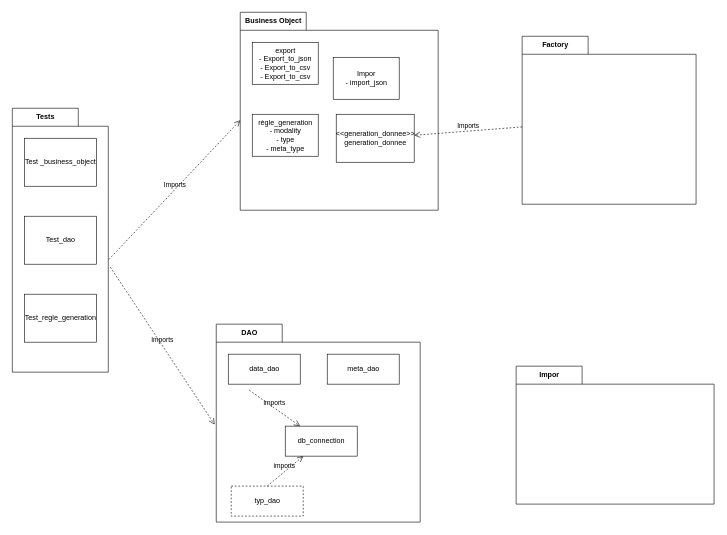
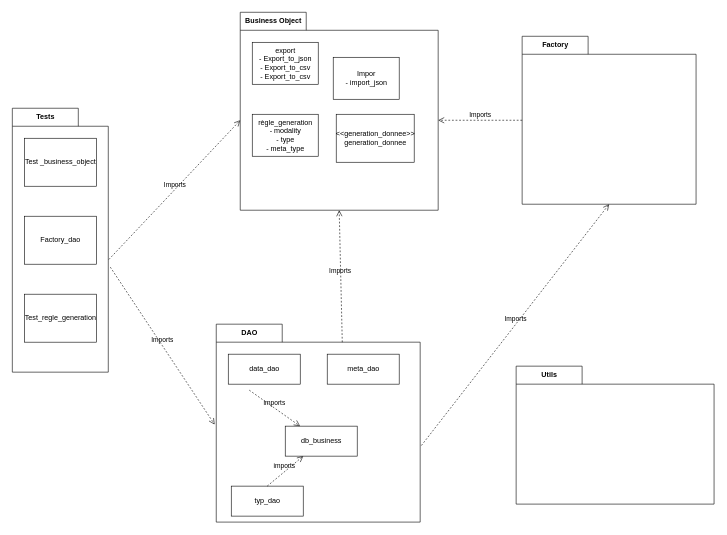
(468, 131) -> (481, 120)
(61, 240) -> (61, 240)
none -> (342, 309)
none -> (484, 365)
(550, 375) -> (550, 375)
(322, 441) -> (322, 441)
(267, 501) -> (267, 501)
